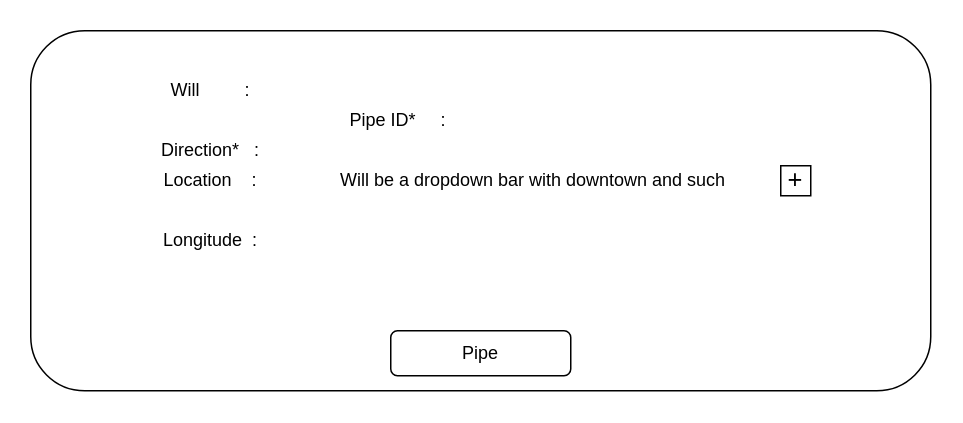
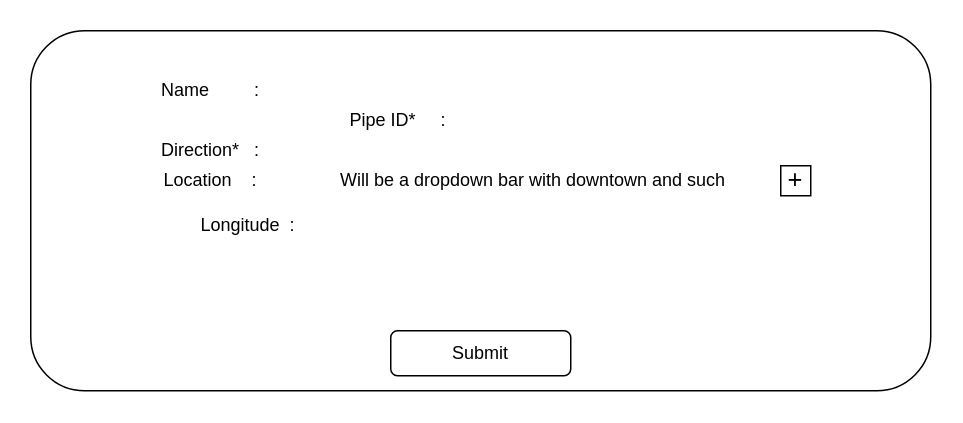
(211, 91) -> (211, 91)
(211, 241) -> (248, 226)
(481, 353) -> (481, 353)
